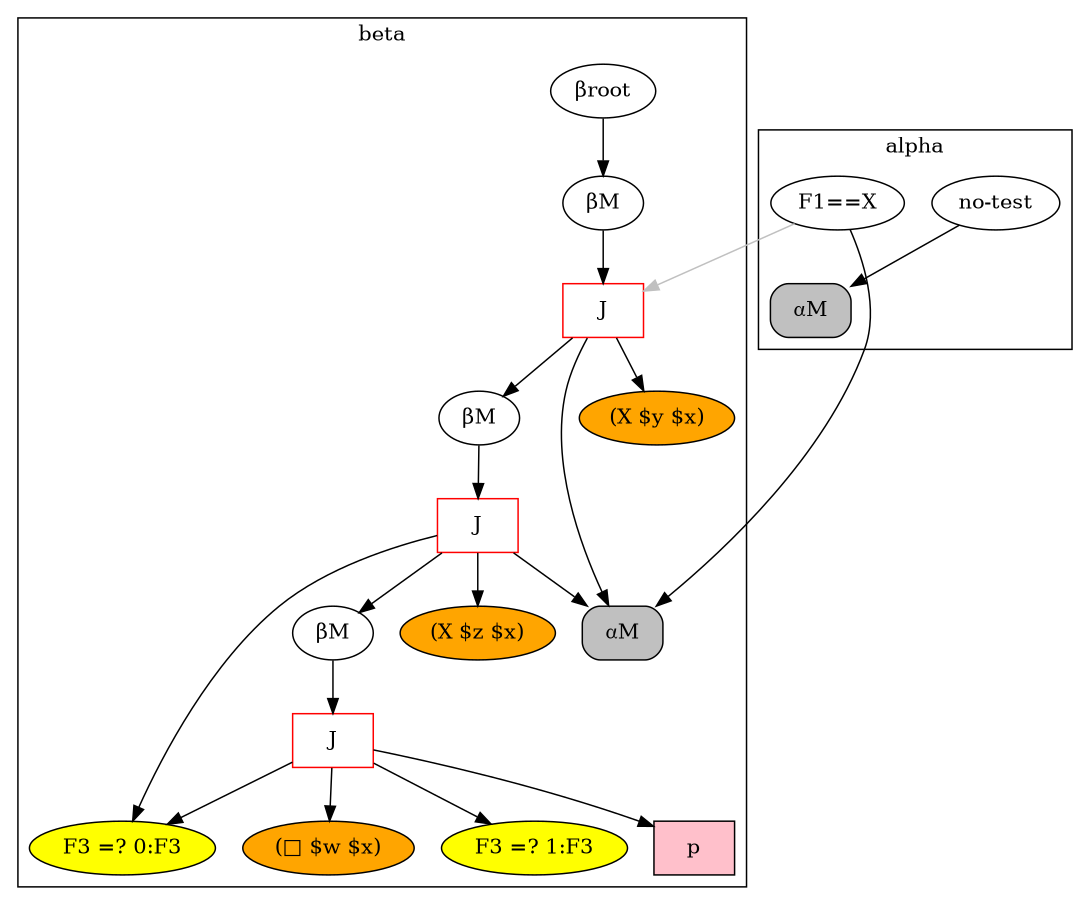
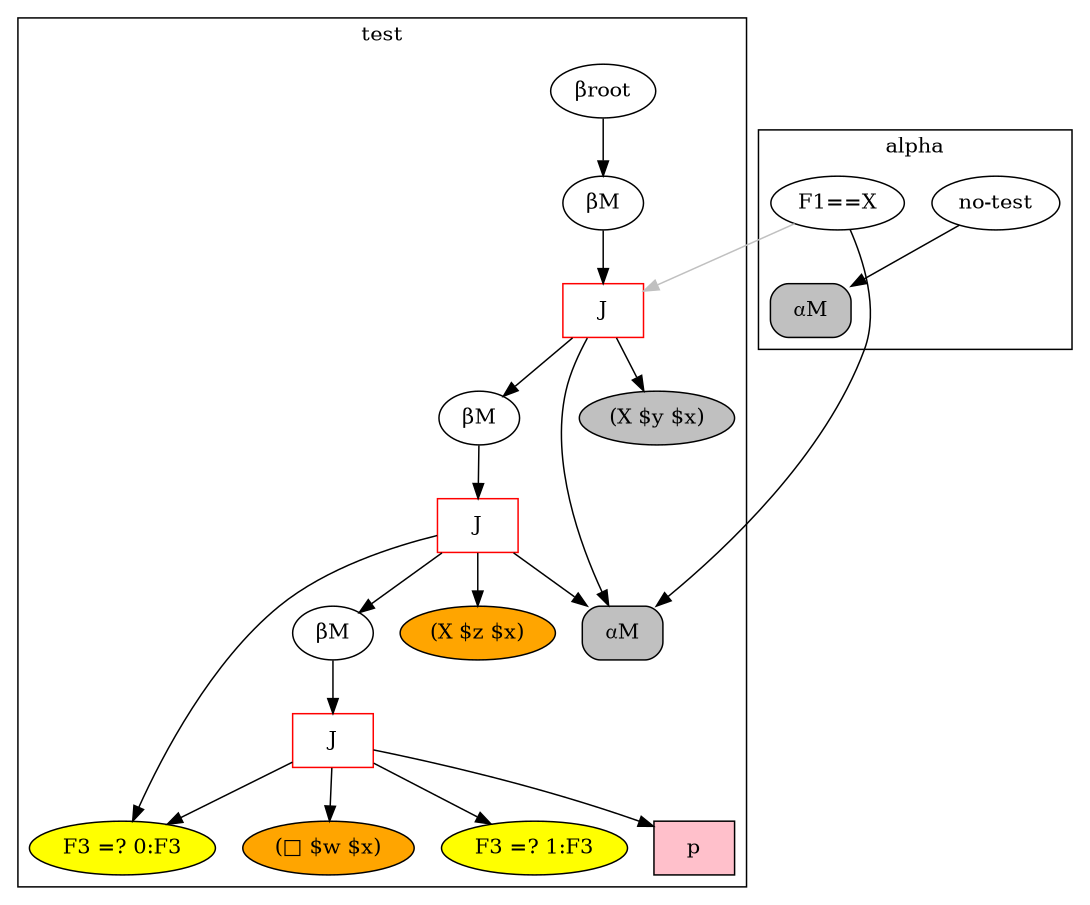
(382, 35) -> (382, 35)
(657, 418) -> (657, 418)
